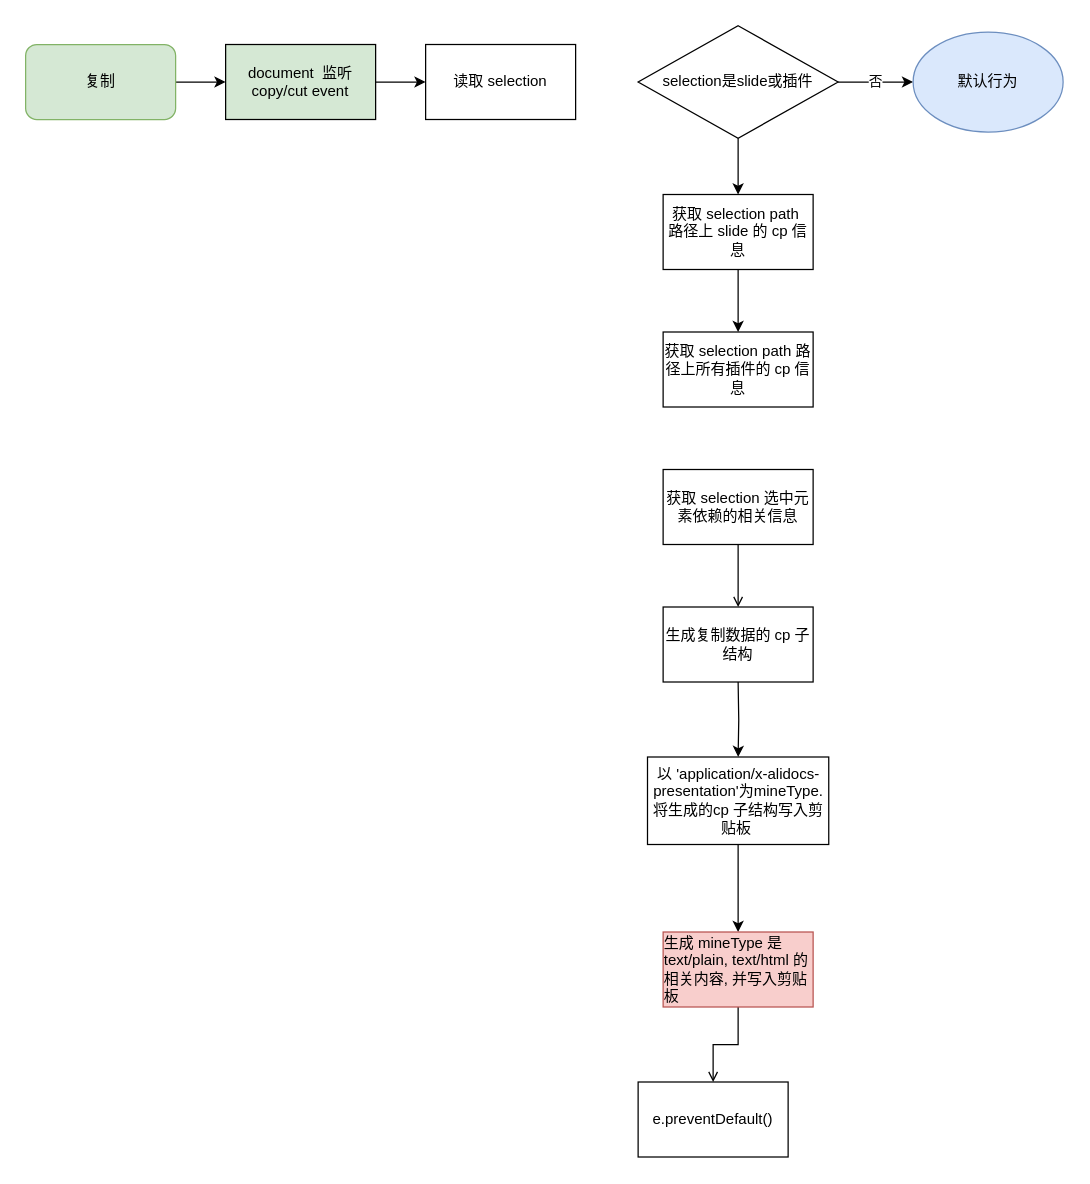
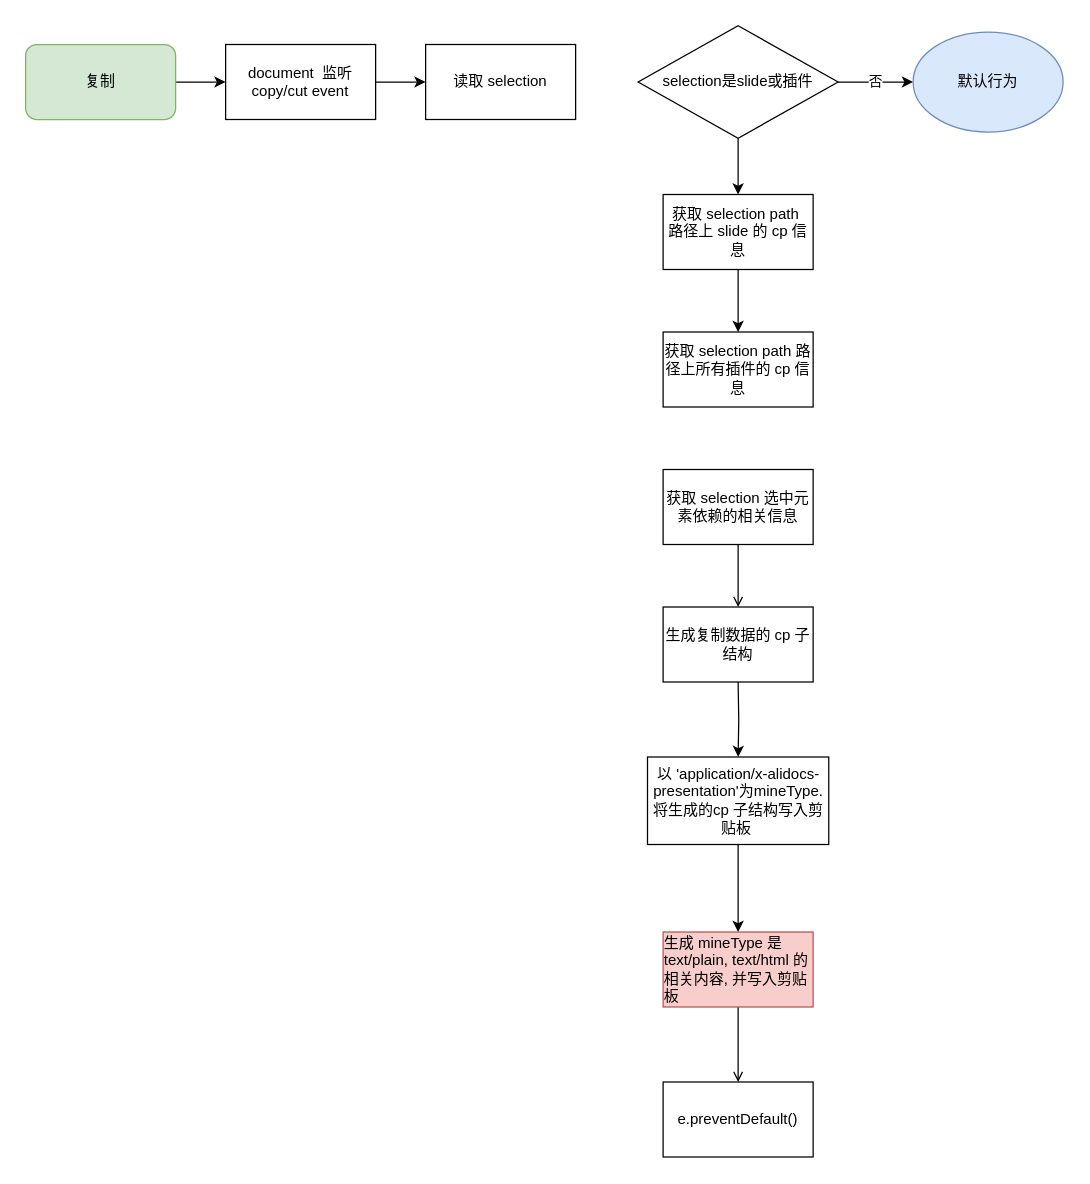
(301, 82) -> (301, 82)
(713, 1119) -> (738, 1119)
